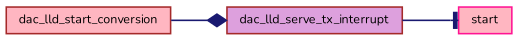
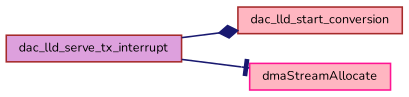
(189, 20) -> (200, 35)
(485, 20) -> (320, 77)
